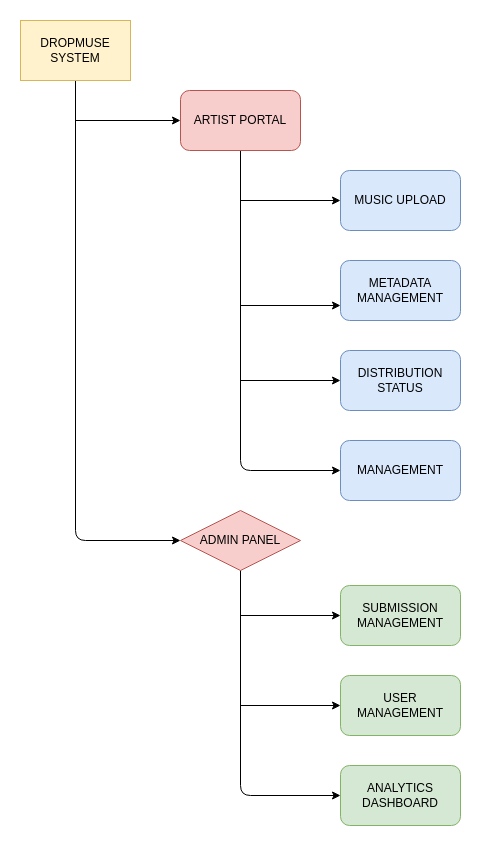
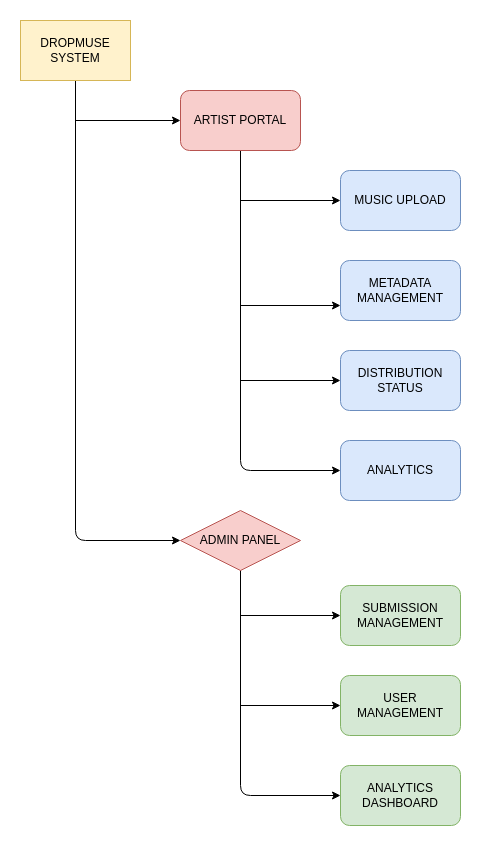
(401, 471) -> (401, 471)
